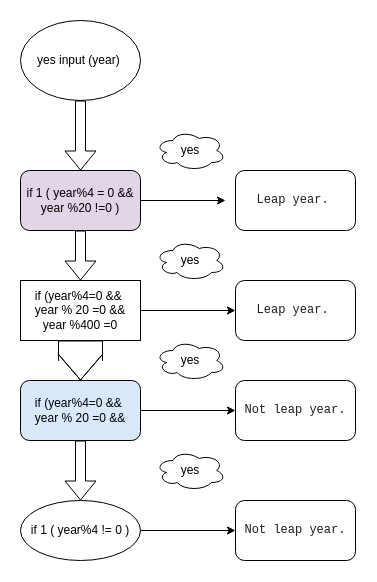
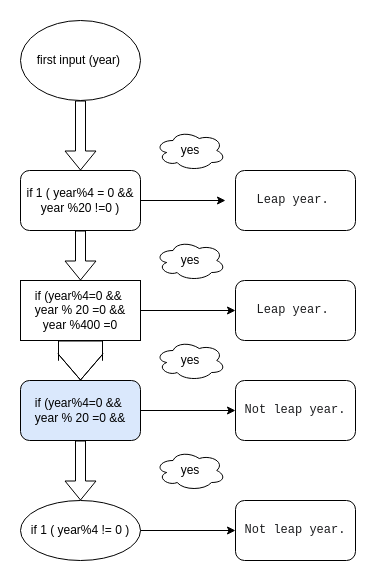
(81, 61) -> (81, 61)
(81, 201) -> (81, 201)
